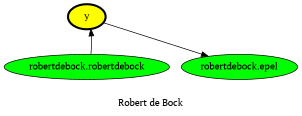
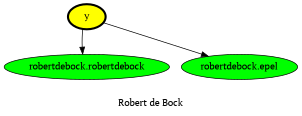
(91, 45) -> (82, 38)
